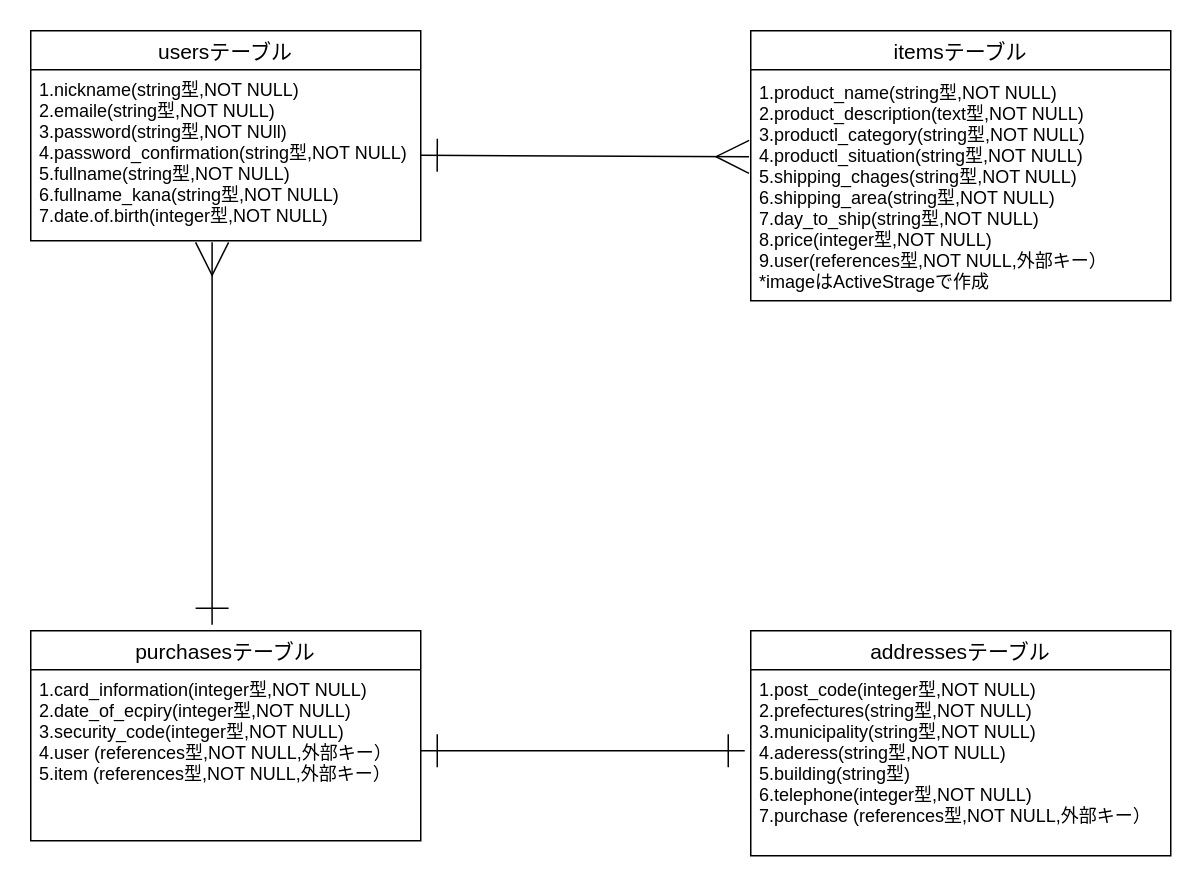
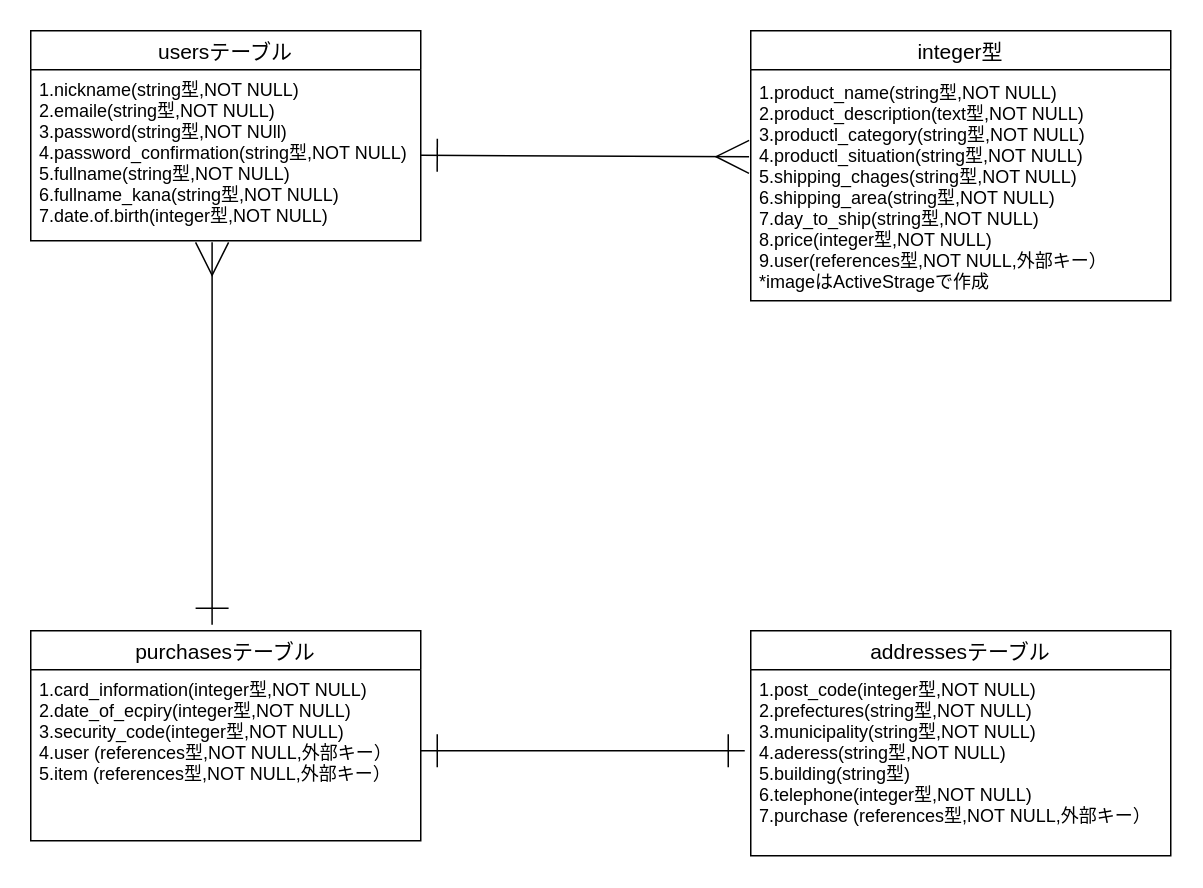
(960, 52) -> (960, 52)
